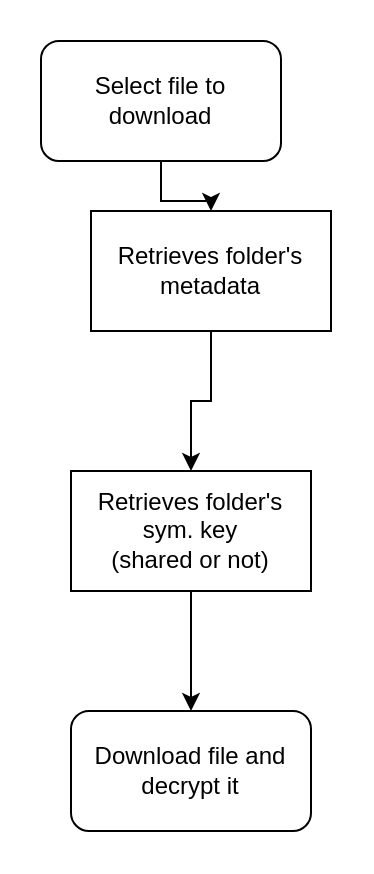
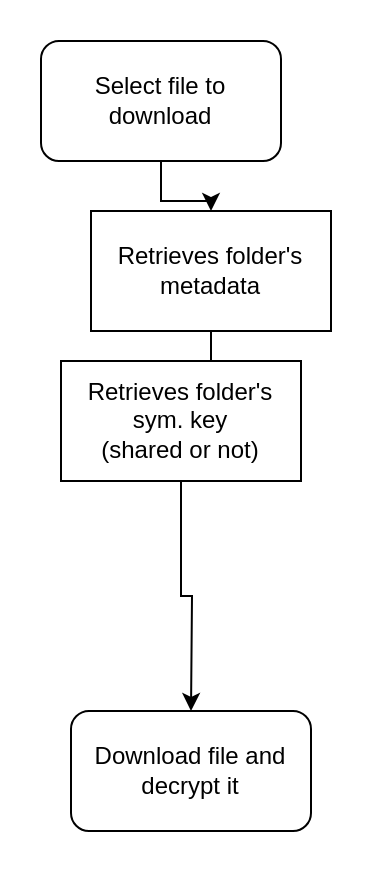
(191, 531) -> (181, 421)
